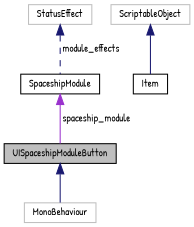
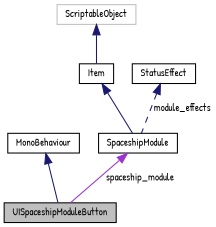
(60, 15) -> (164, 74)
none -> (120, 113)
(60, 188) -> (53, 183)
(60, 213) -> (44, 143)
